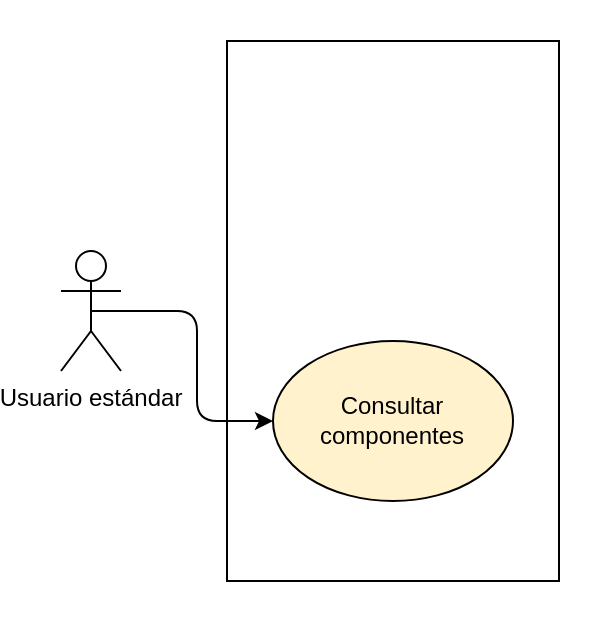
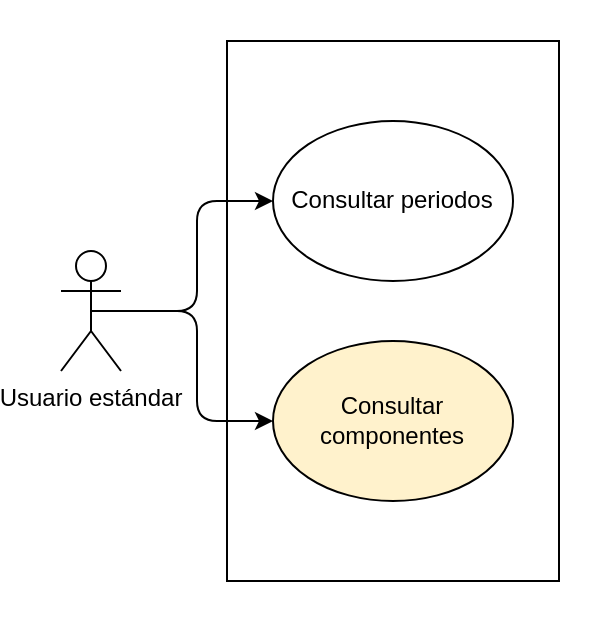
none -> (393, 201)
none -> (197, 230)
